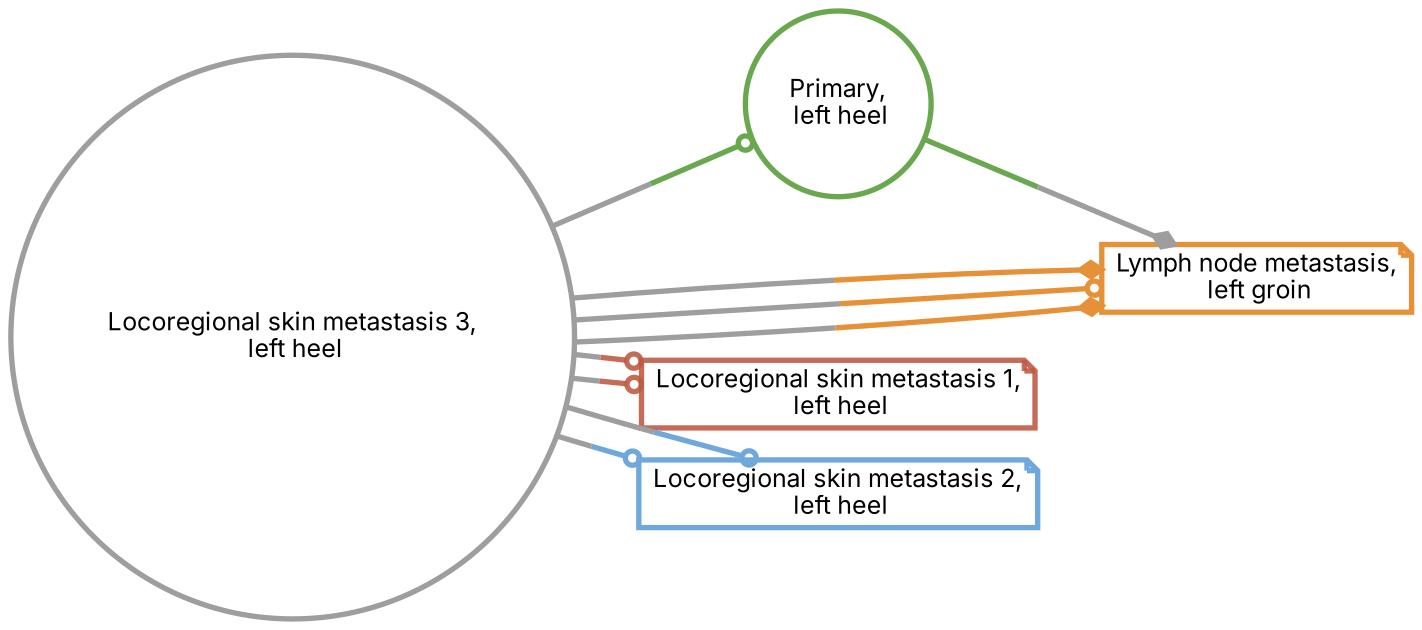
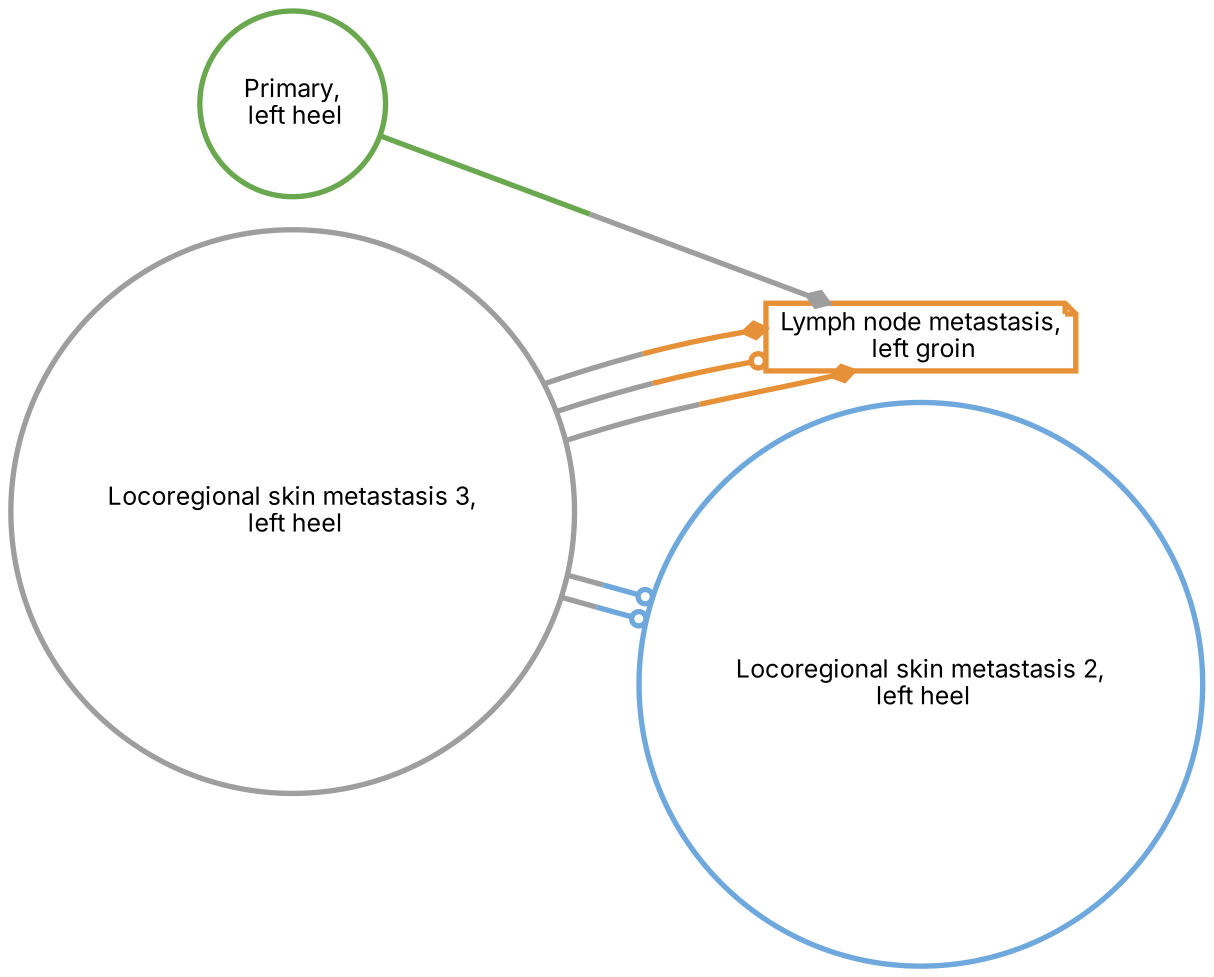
(646, 186) -> none
(838, 394) -> none
(838, 494) -> (921, 684)
